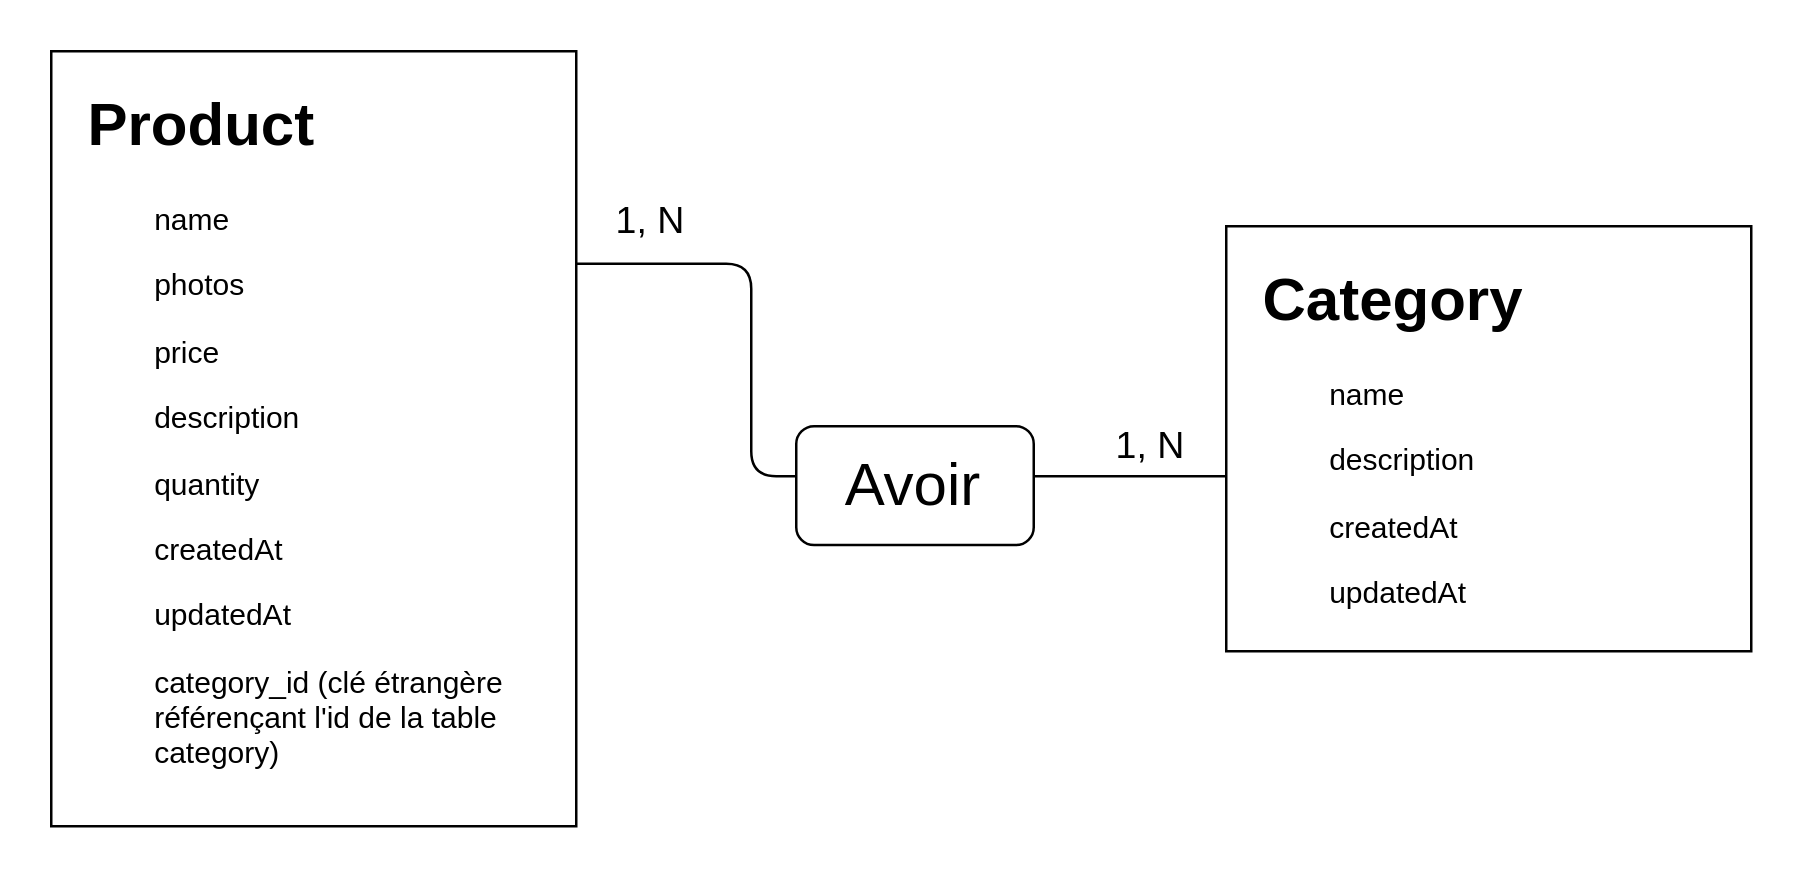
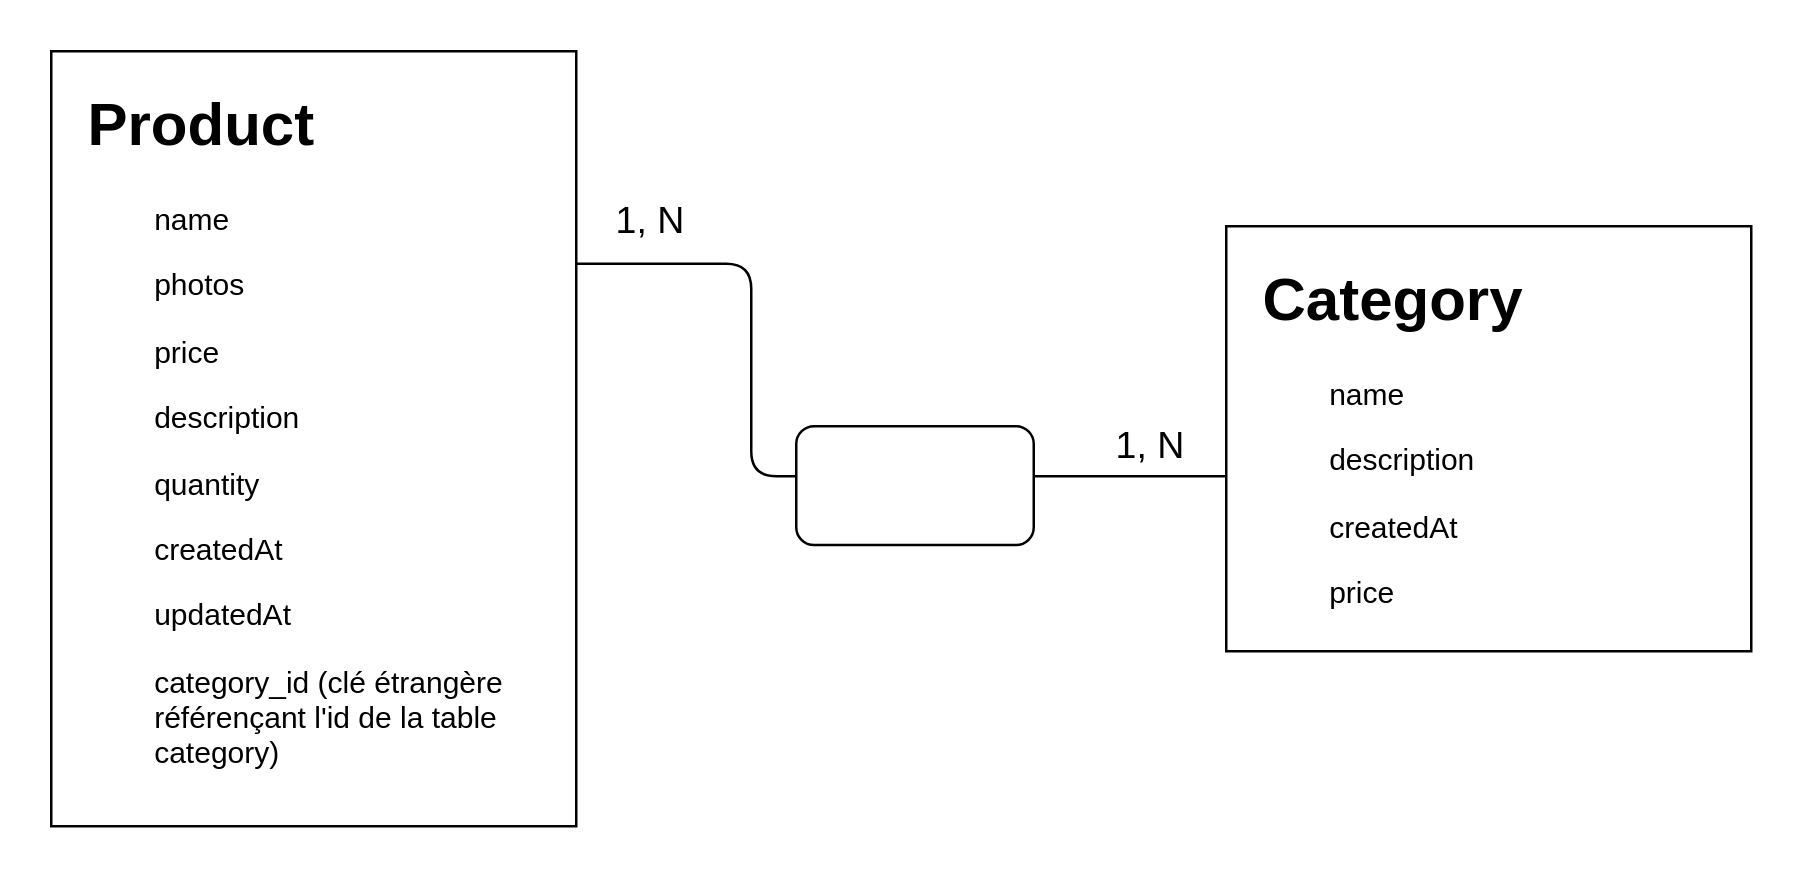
(1348, 316) -> (1348, 316)
(914, 486) -> none
